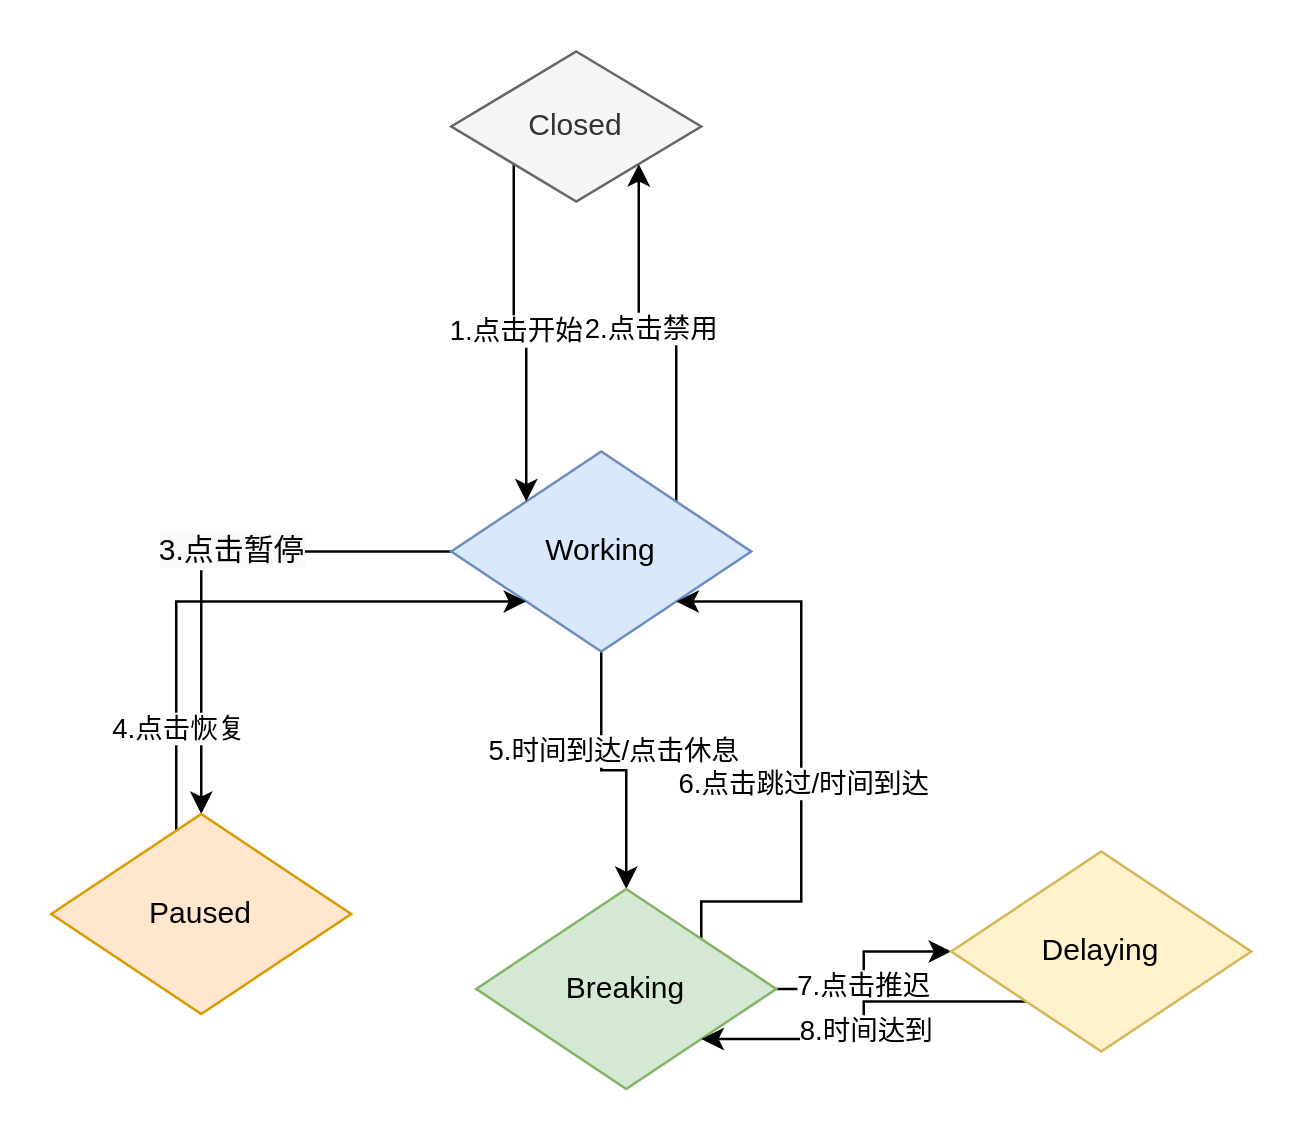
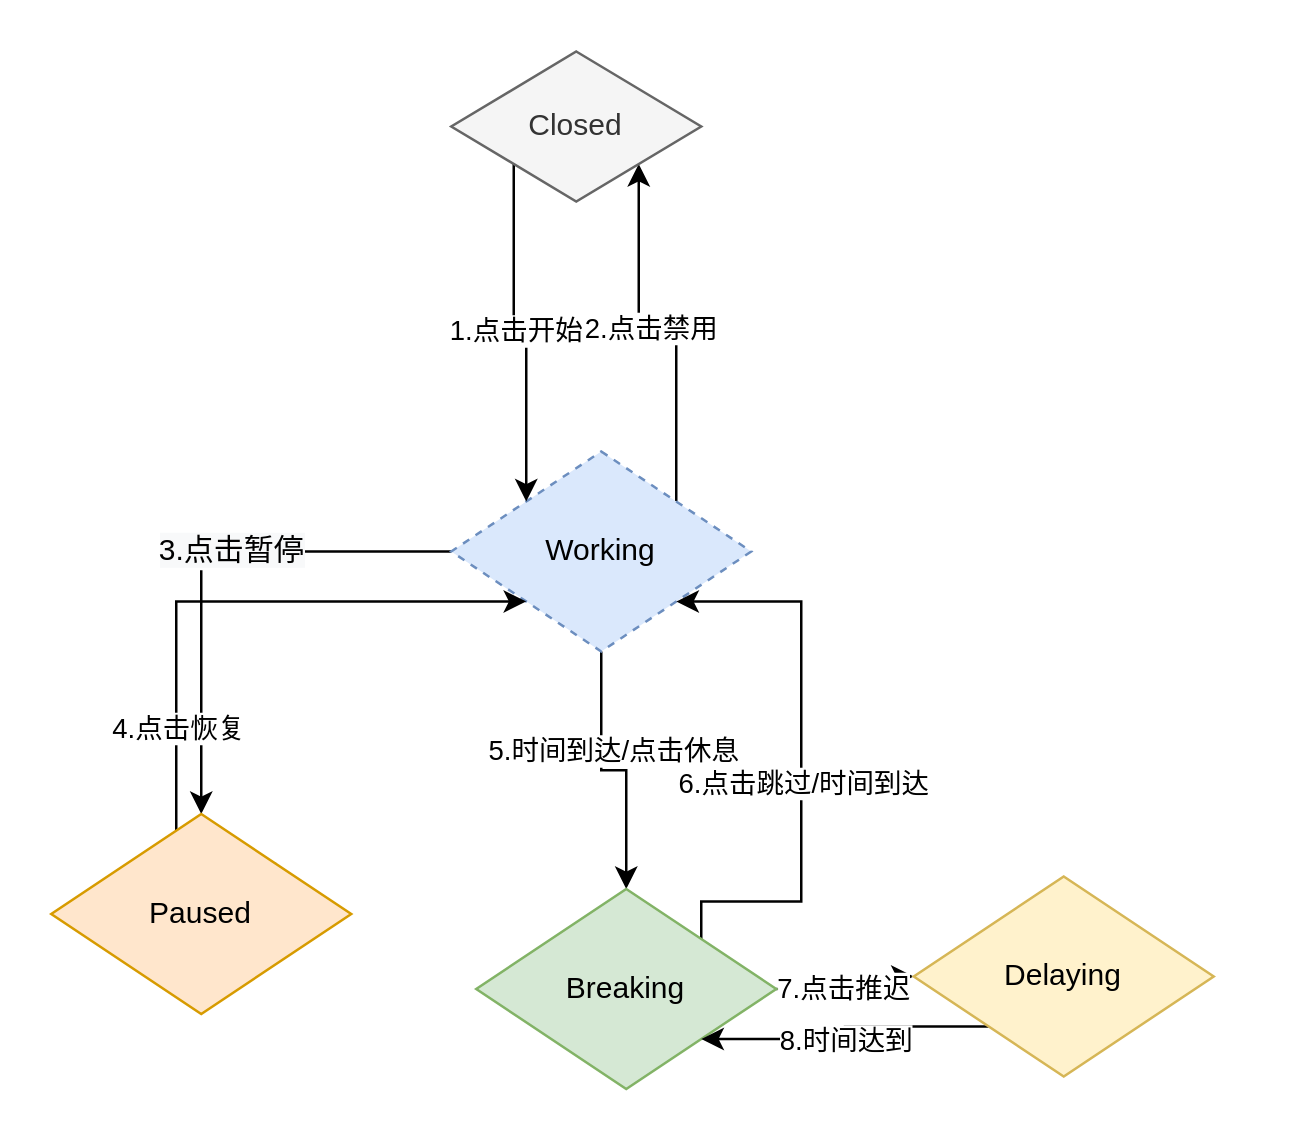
(601, 551) -> (601, 551)
(1101, 951) -> (1064, 976)
